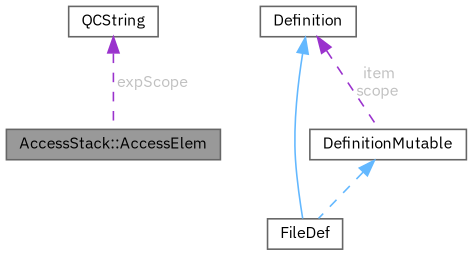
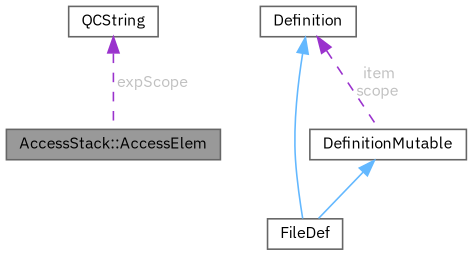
(341, 195) -> (341, 195)
